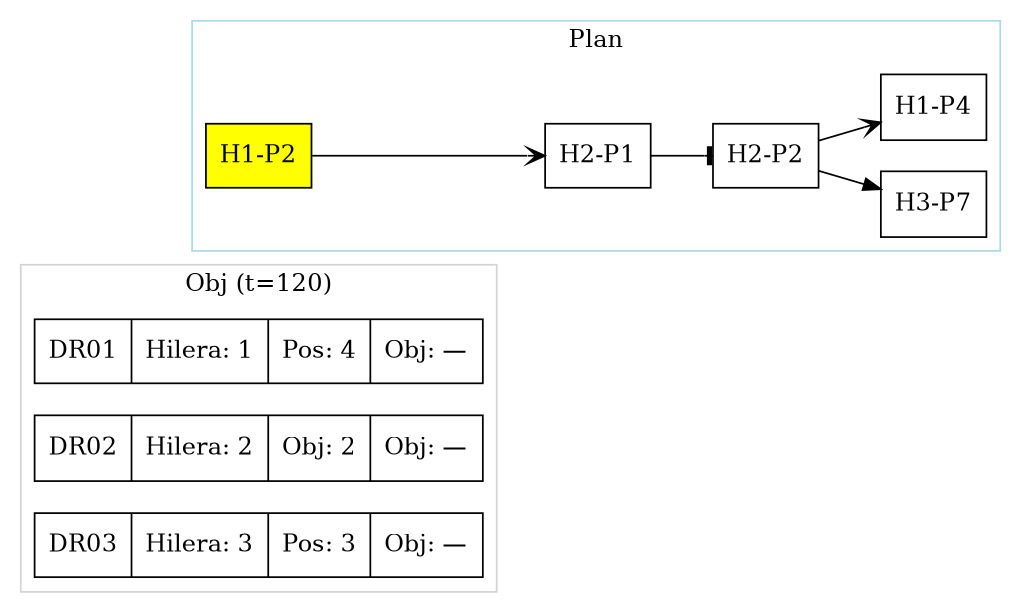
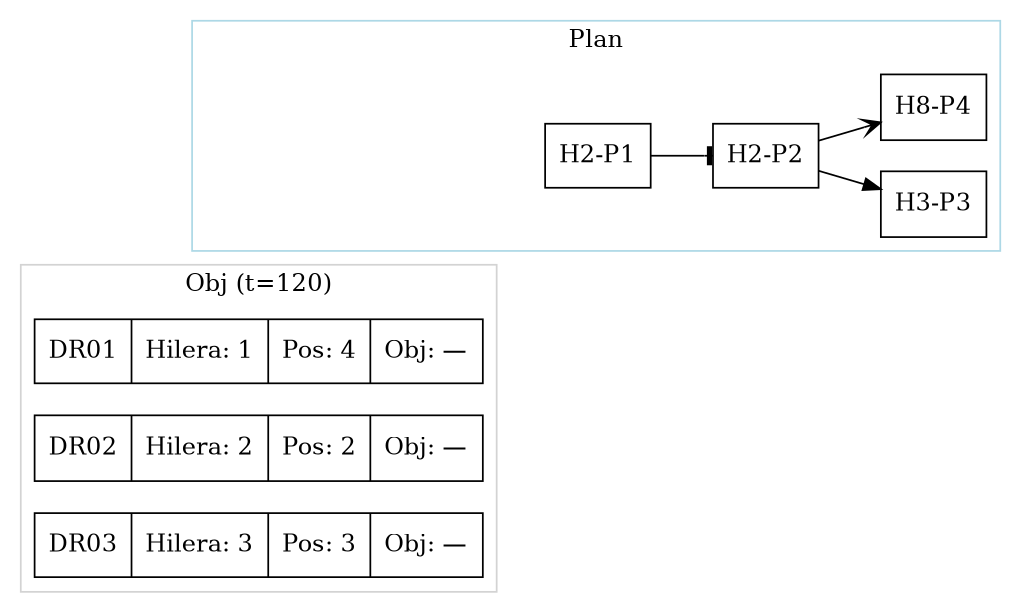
(934, 107) -> (934, 107)
(259, 156) -> none
(934, 204) -> (934, 204)
(319, 447) -> (319, 447)
